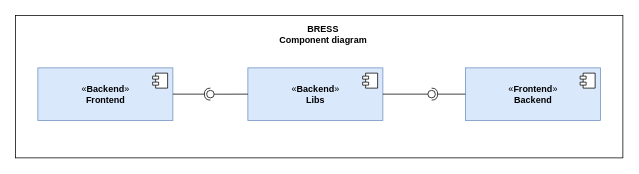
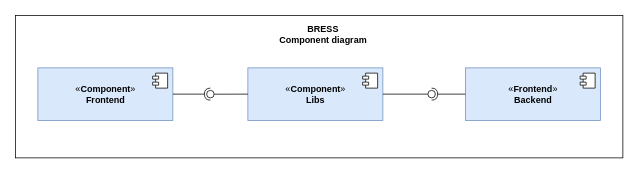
(106, 94) -> (106, 94)
(316, 94) -> (316, 94)
